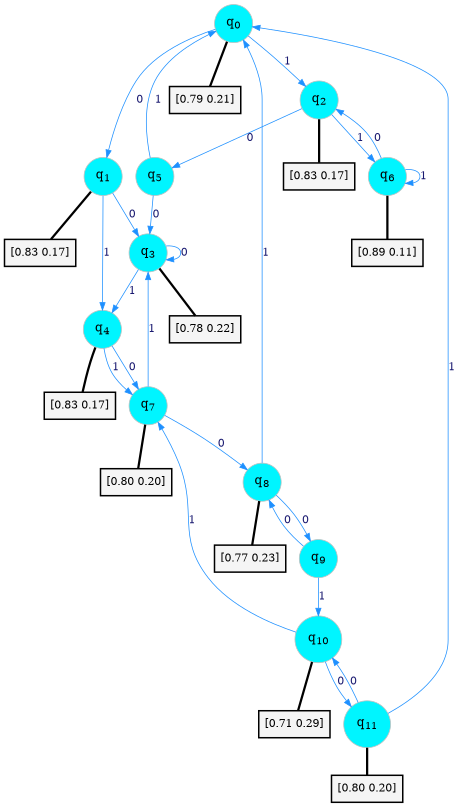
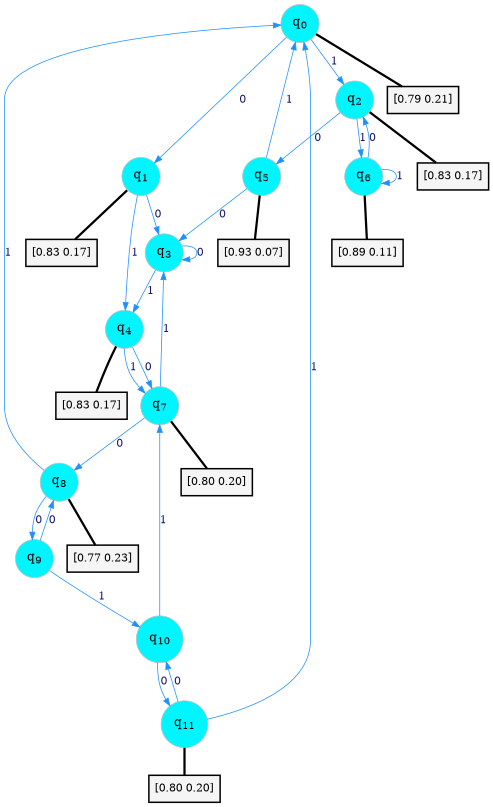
none -> (254, 253)
(205, 329) -> none
(294, 724) -> none
